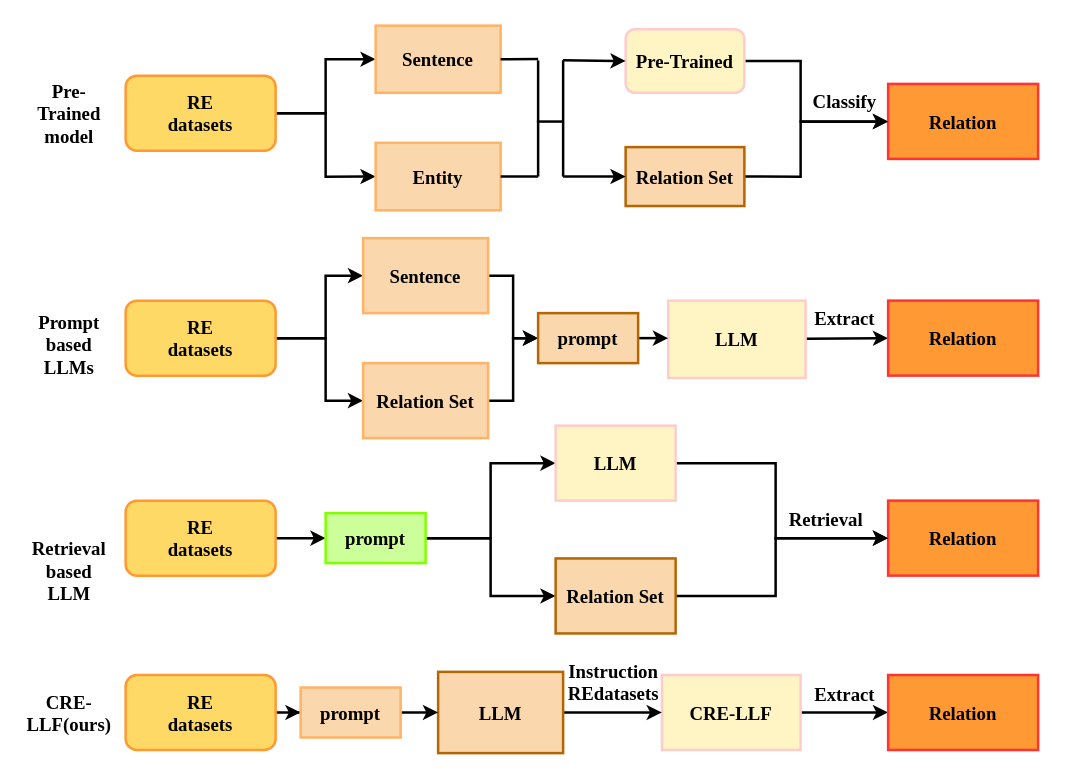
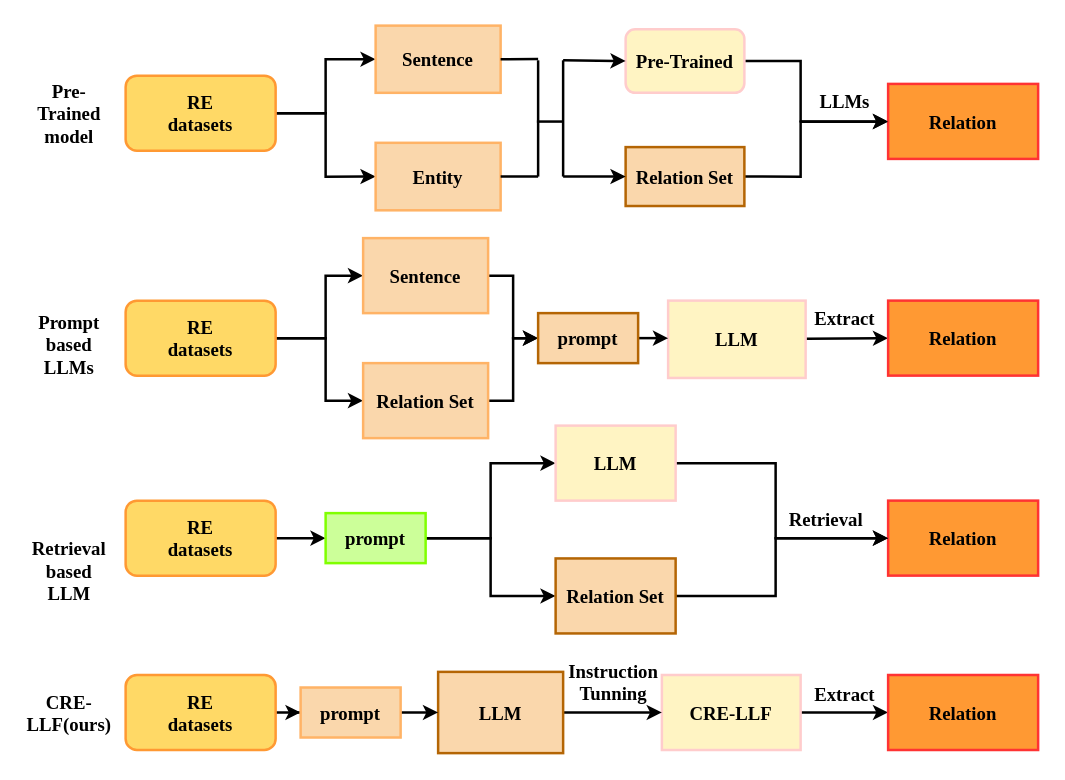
(845, 101) -> (845, 101)
(614, 682) -> (614, 682)
